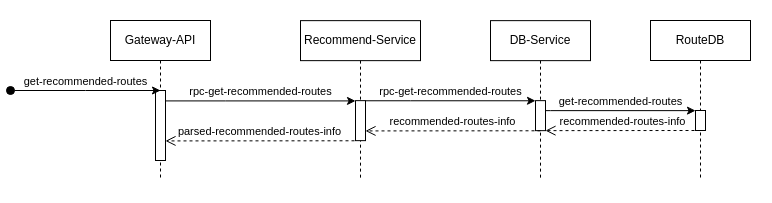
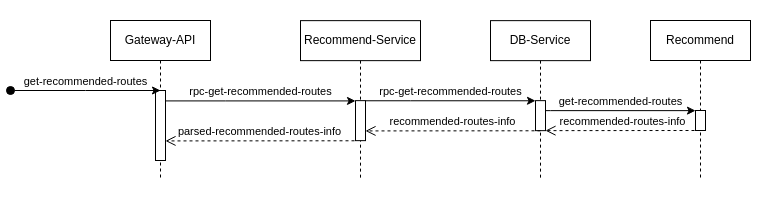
(701, 41) -> (701, 41)
